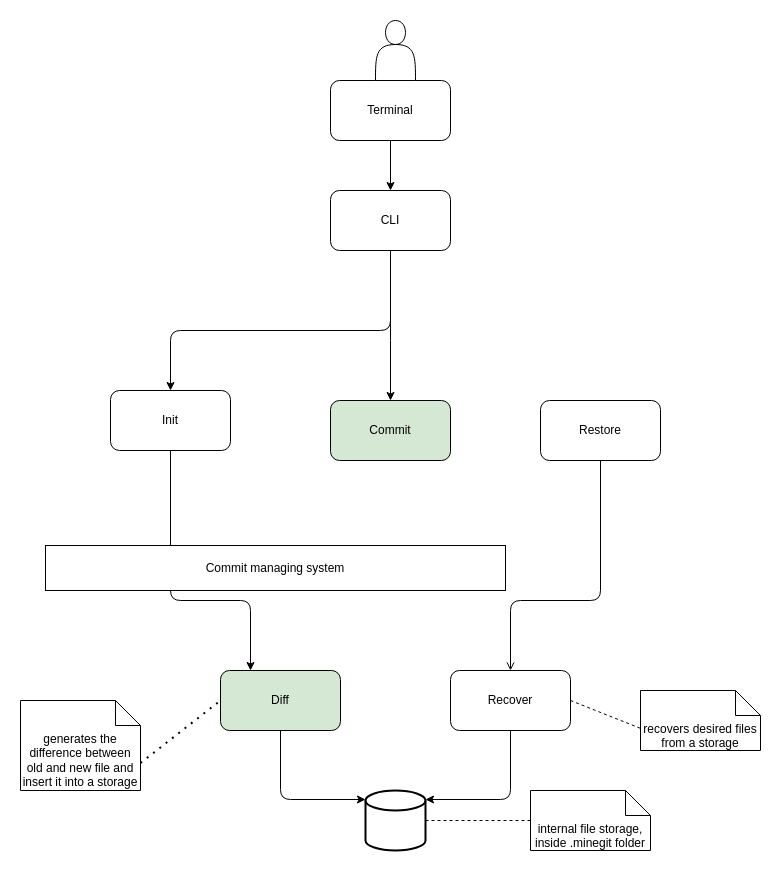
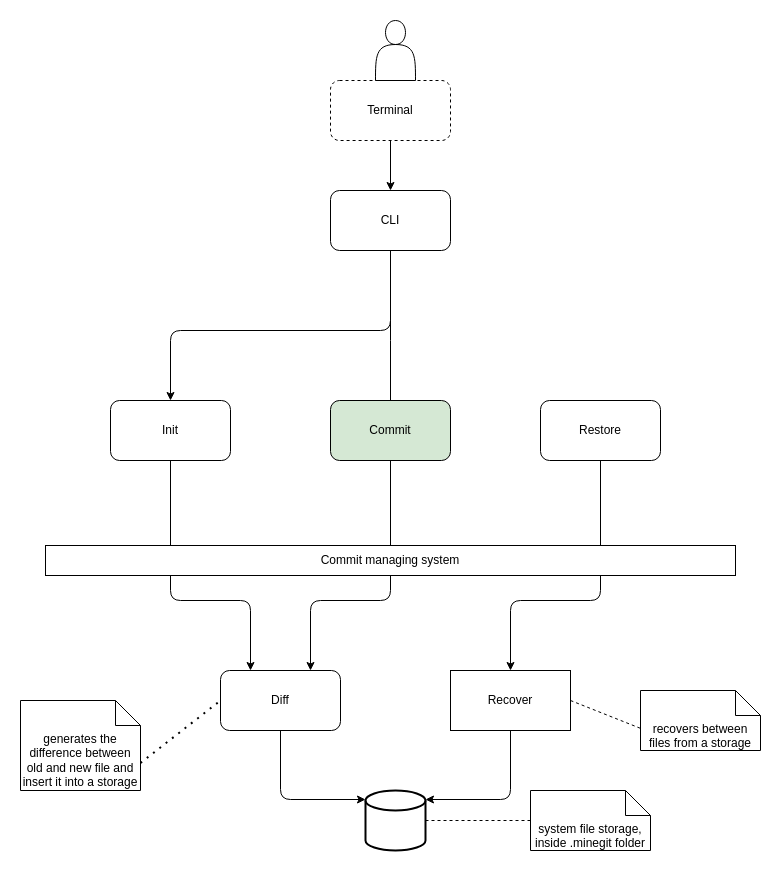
(391, 111) -> (391, 111)
(391, 392) -> (391, 395)
(171, 421) -> (171, 431)
(276, 568) -> (391, 561)
none -> (333, 601)
(511, 664) -> (511, 662)
(281, 701) -> (281, 701)
(511, 701) -> (511, 701)
(701, 737) -> (701, 737)
(591, 844) -> (591, 844)
